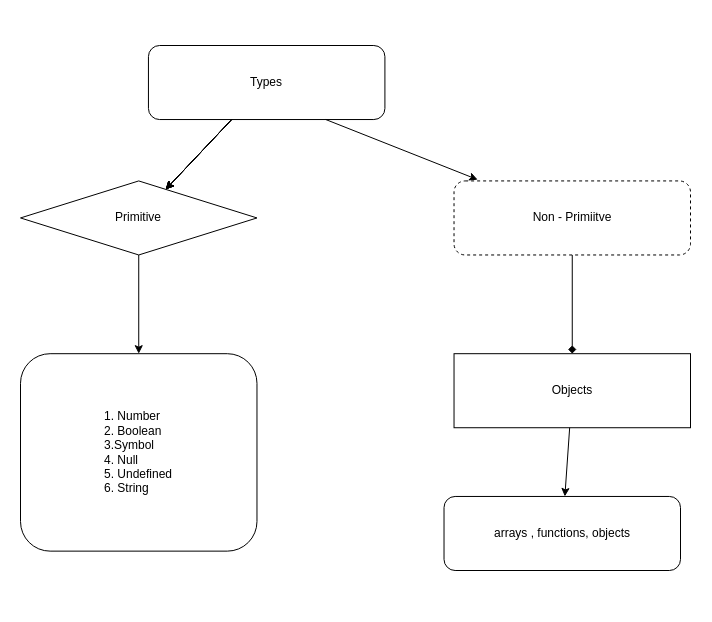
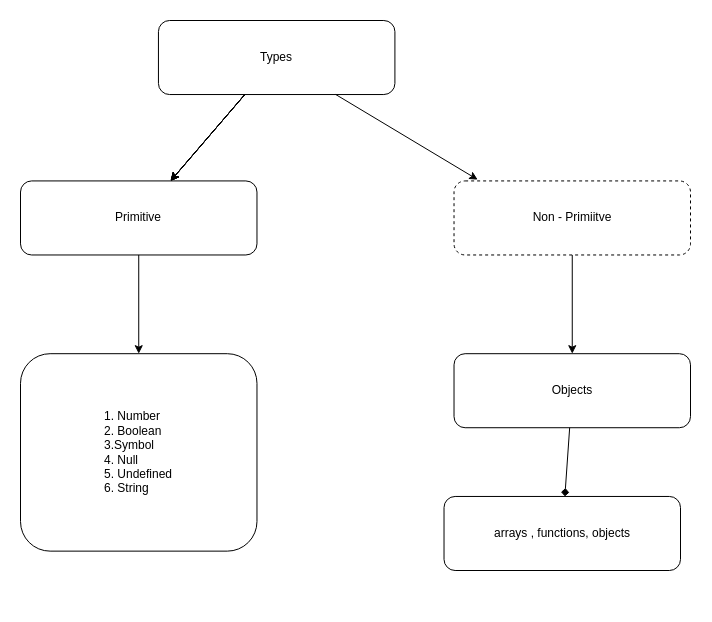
(267, 83) -> (277, 58)
(139, 218) -> (139, 218)
(572, 345) -> (572, 345)
(572, 391) -> (572, 391)
(565, 488) -> (566, 487)
